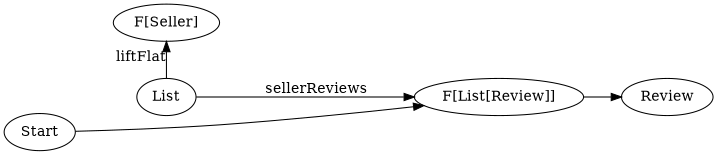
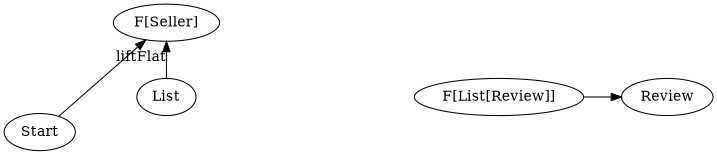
(300, 97) -> none
(245, 123) -> (98, 82)
